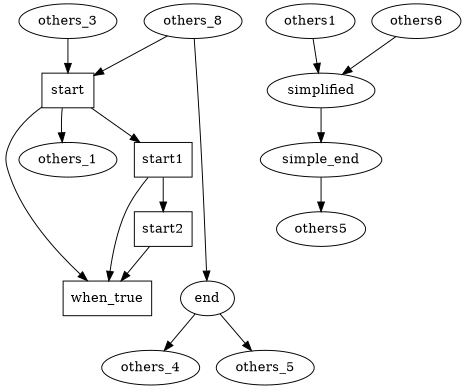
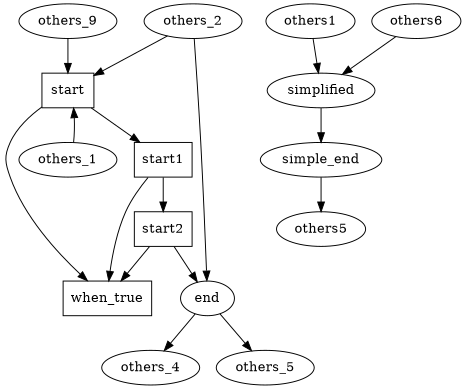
(68, 21) -> (68, 21)
(193, 21) -> (193, 21)
(61, 120) -> (74, 130)
none -> (183, 260)
